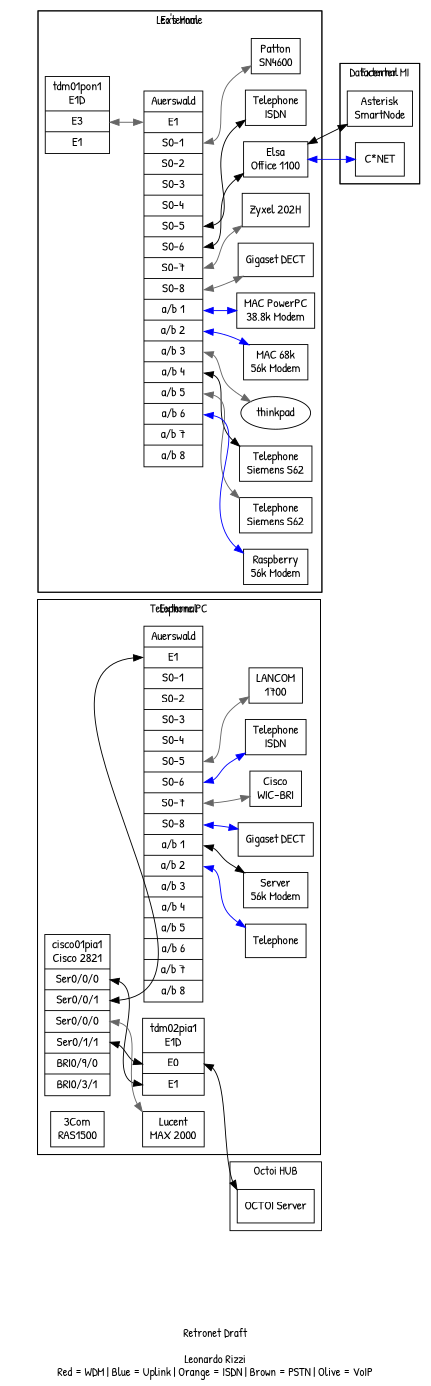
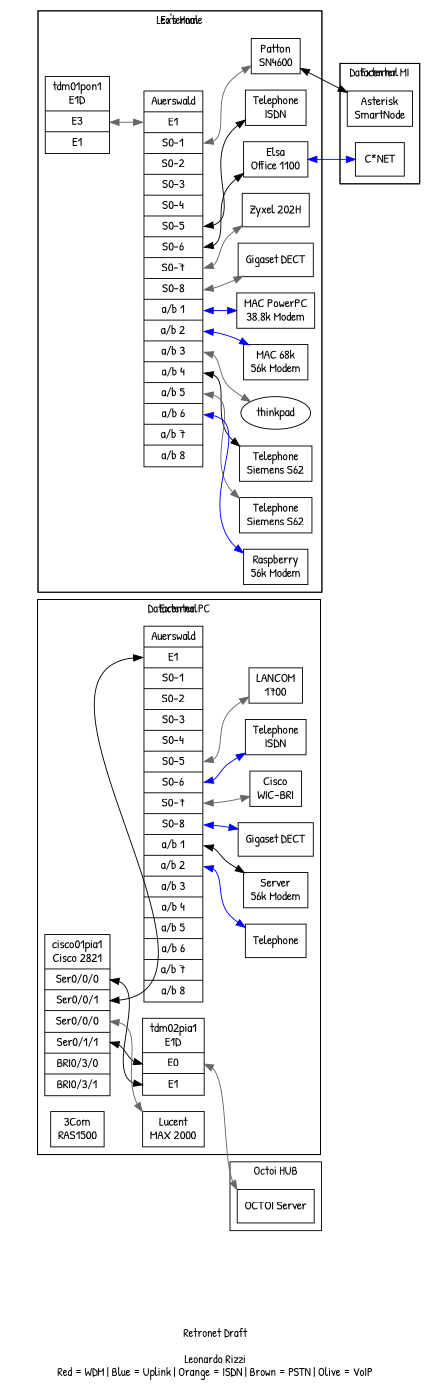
(328, 134) -> (328, 82)
(179, 609) -> (179, 609)
(77, 1063) -> (77, 1063)
(225, 1124) -> (225, 1124)
